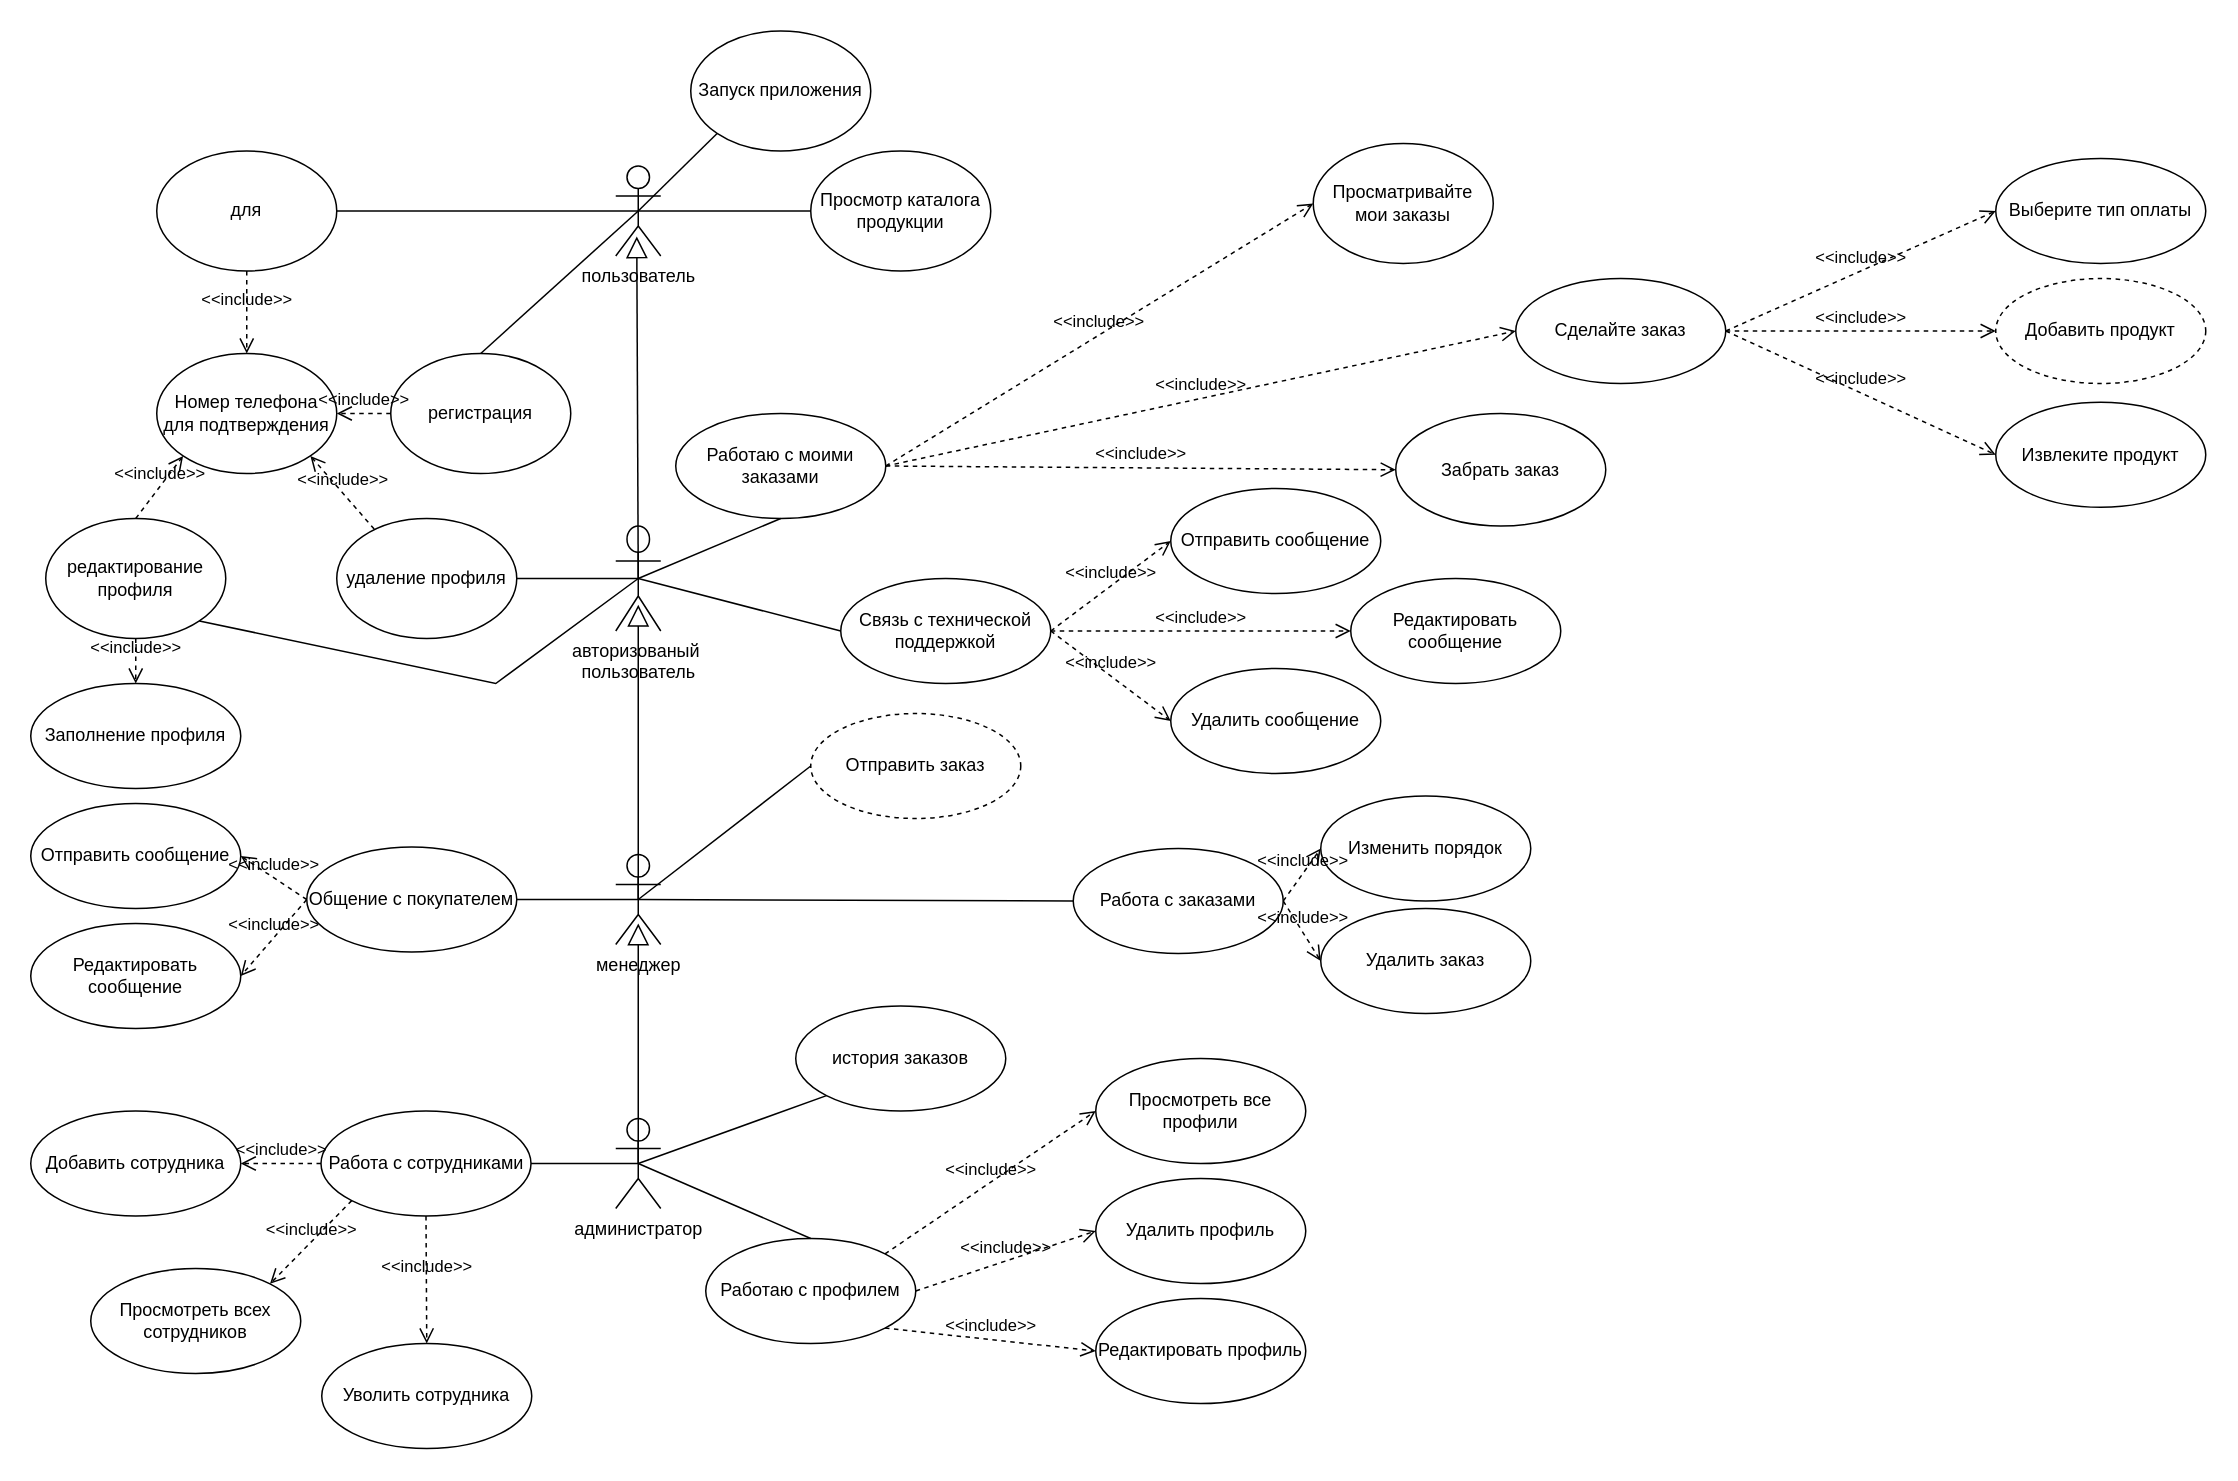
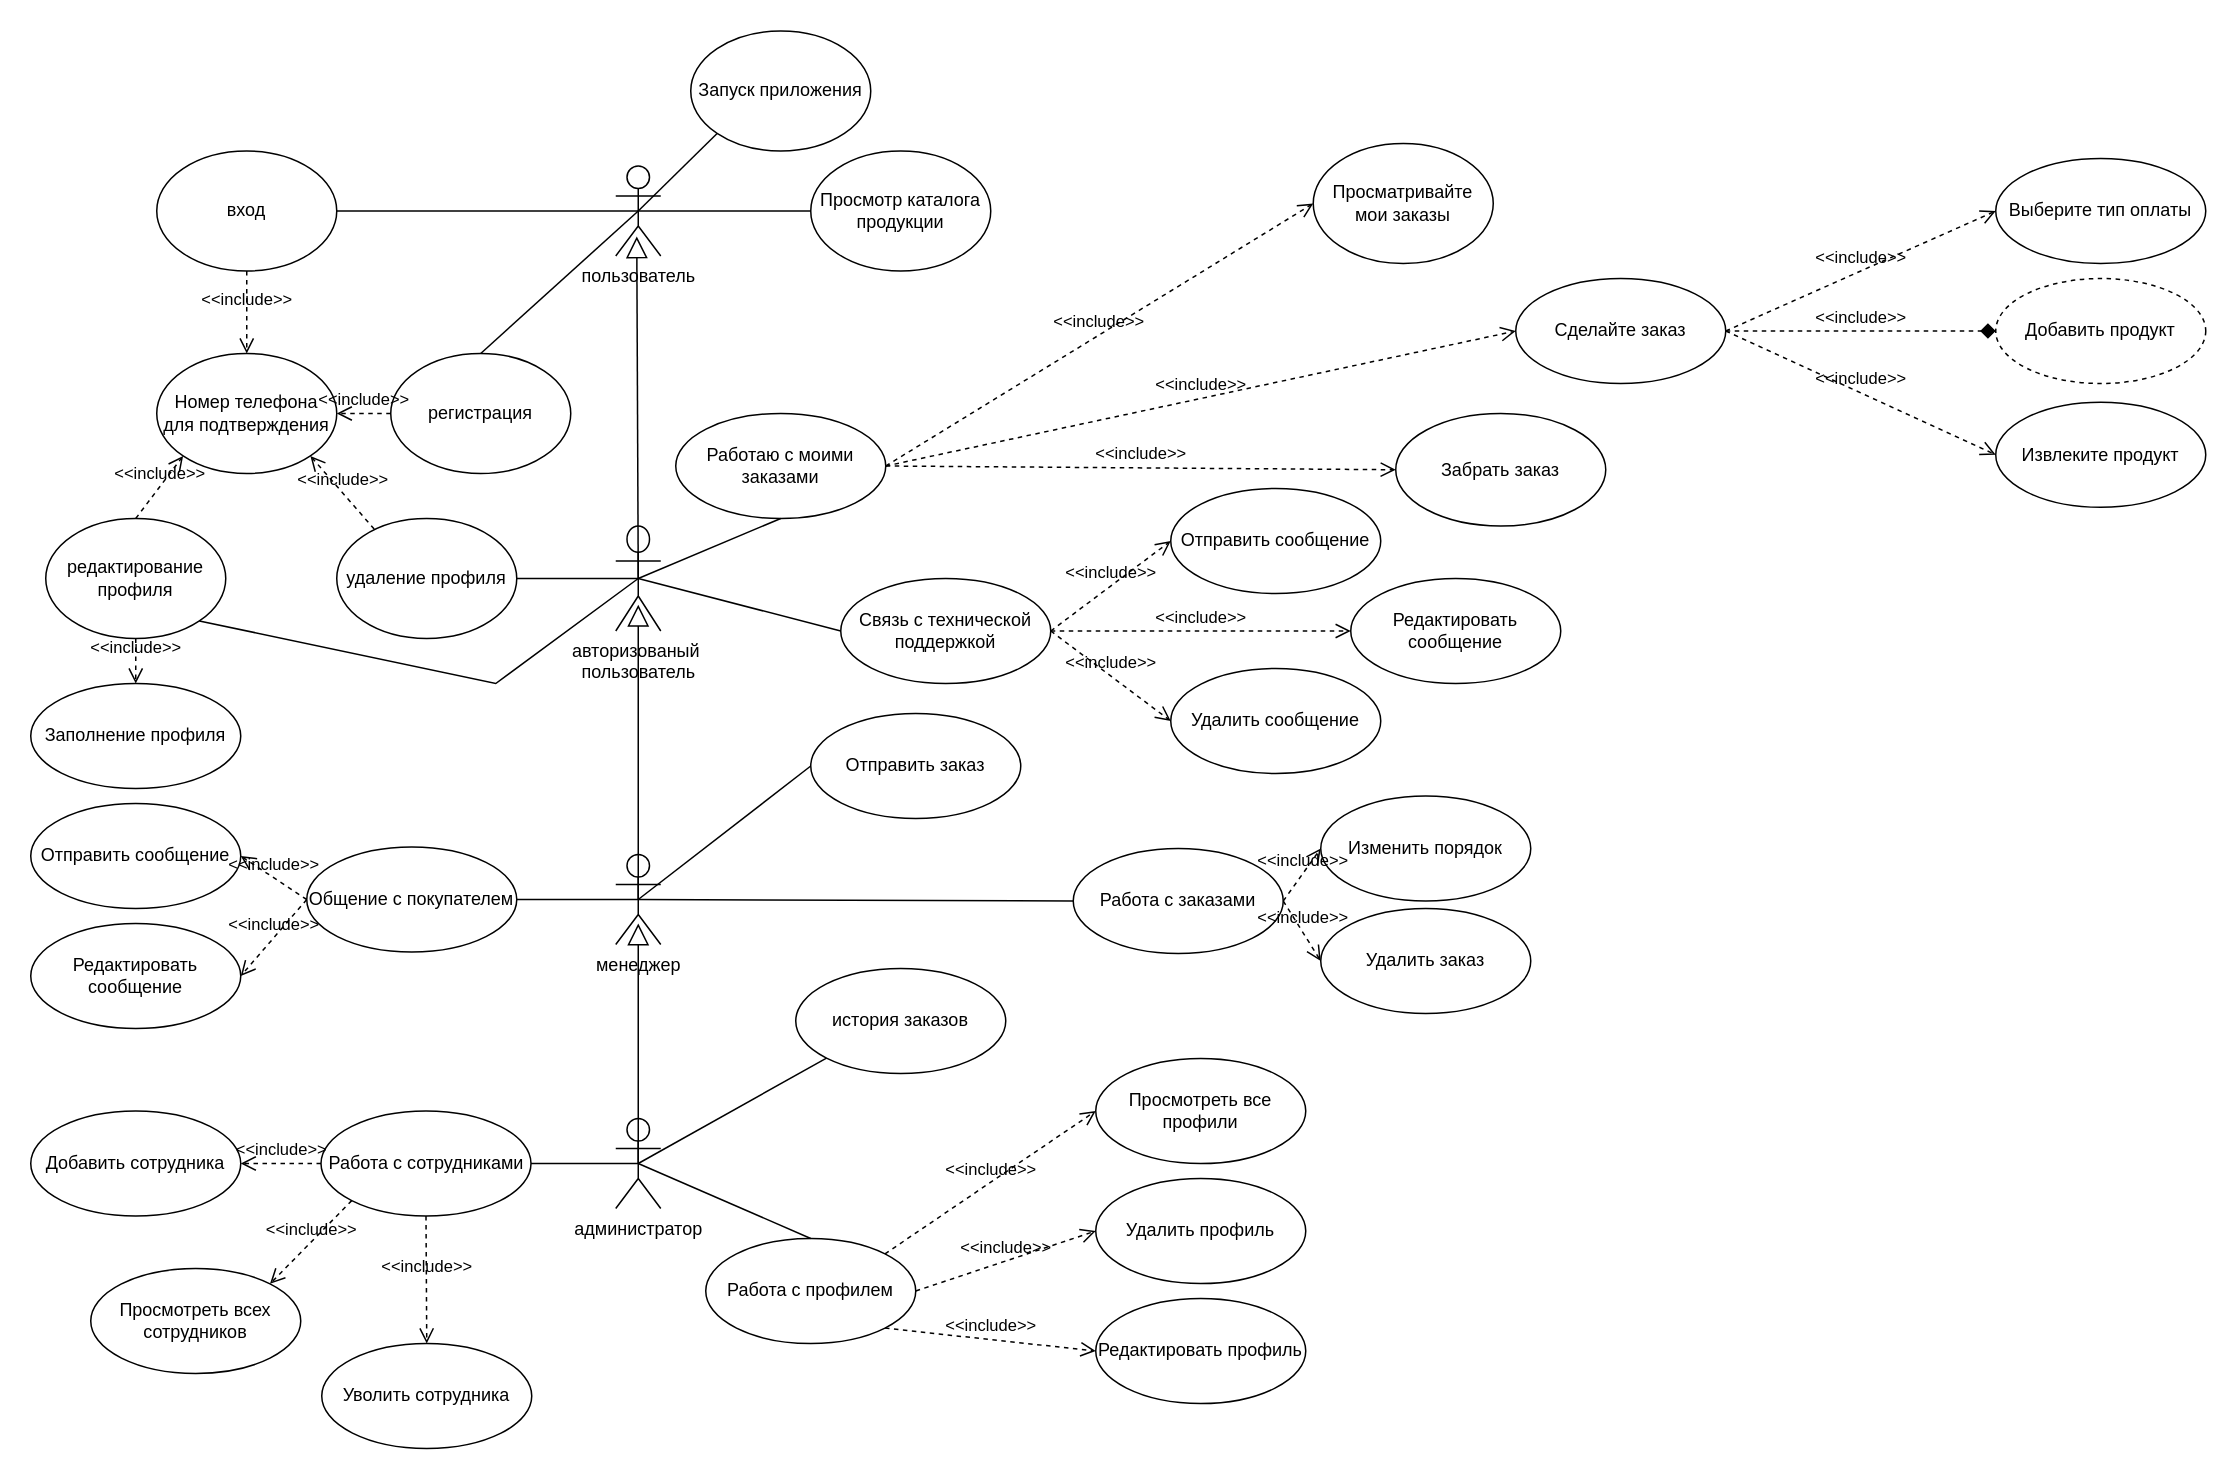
(247, 211) -> (247, 211)
(1986, 331) -> (1980, 331)
(916, 766) -> (916, 766)
(901, 1058) -> (901, 1021)
(811, 1291) -> (811, 1291)
